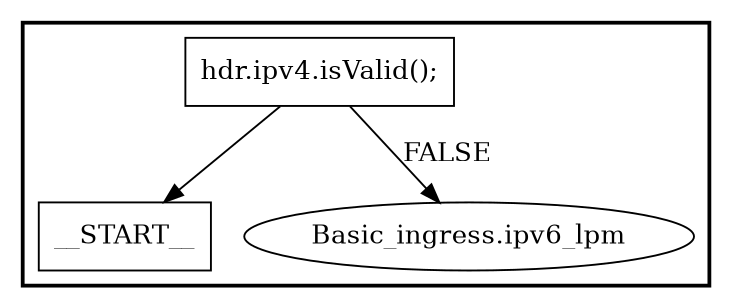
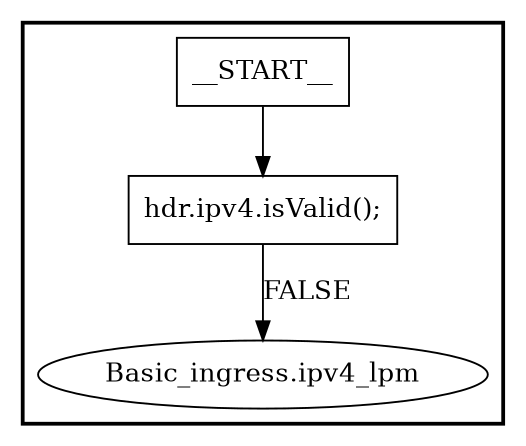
(230, 148) -> (263, 132)
(469, 236) -> (263, 375)
